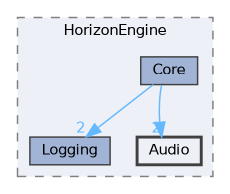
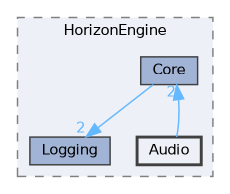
(159, 104) -> (179, 118)
